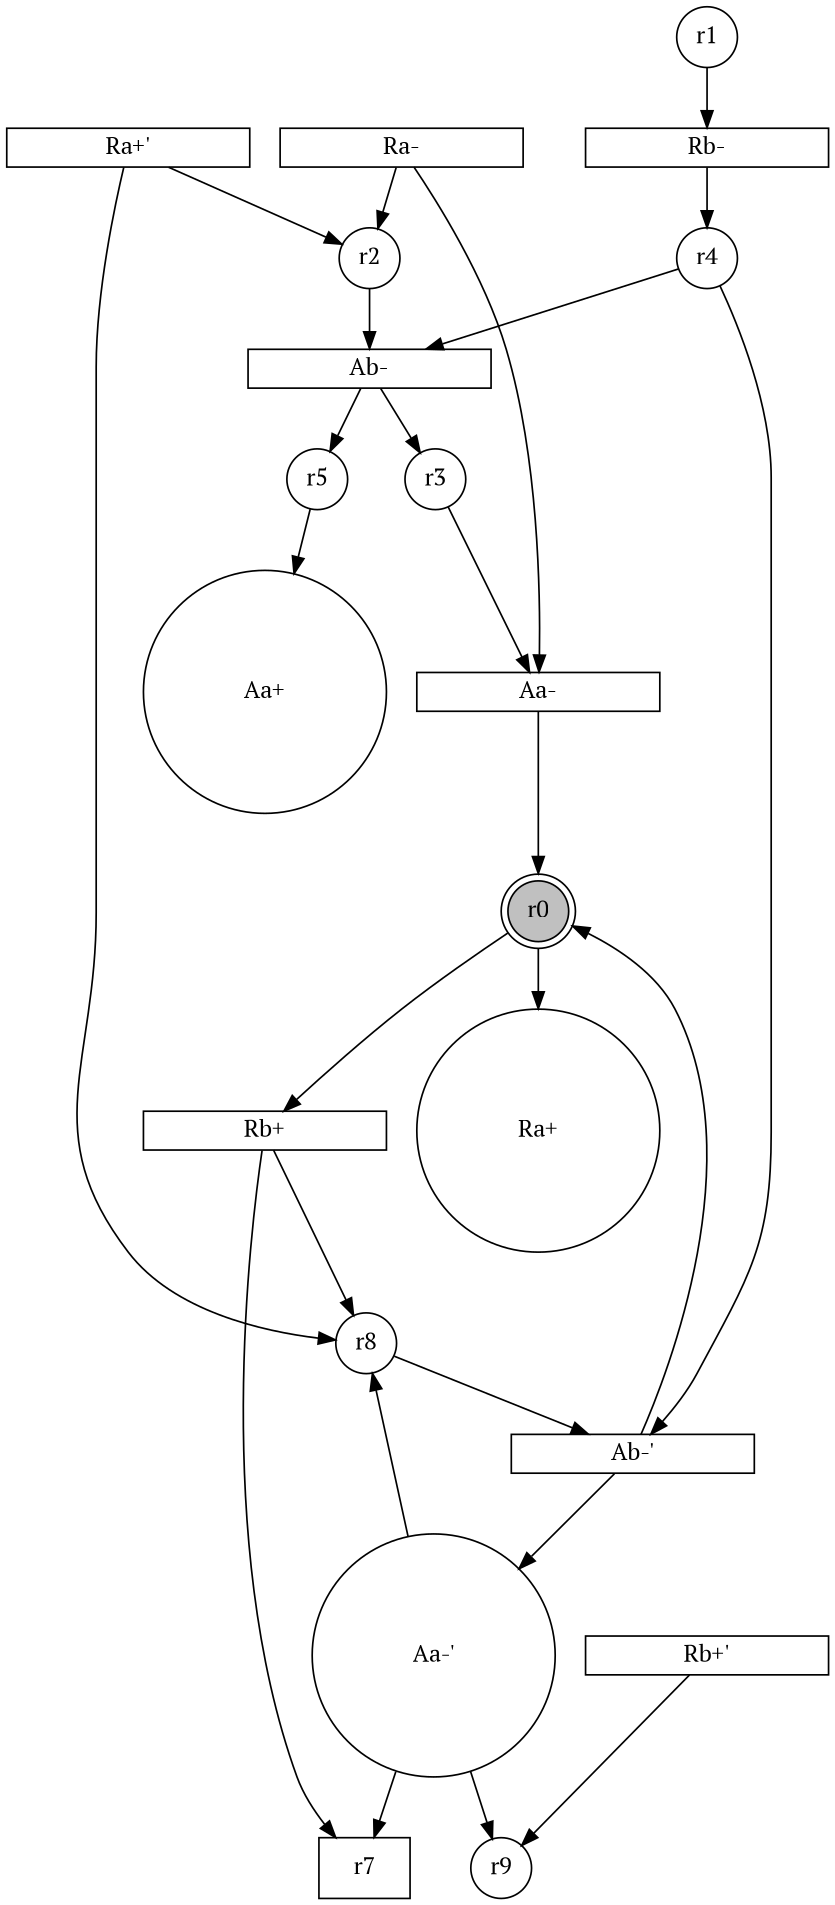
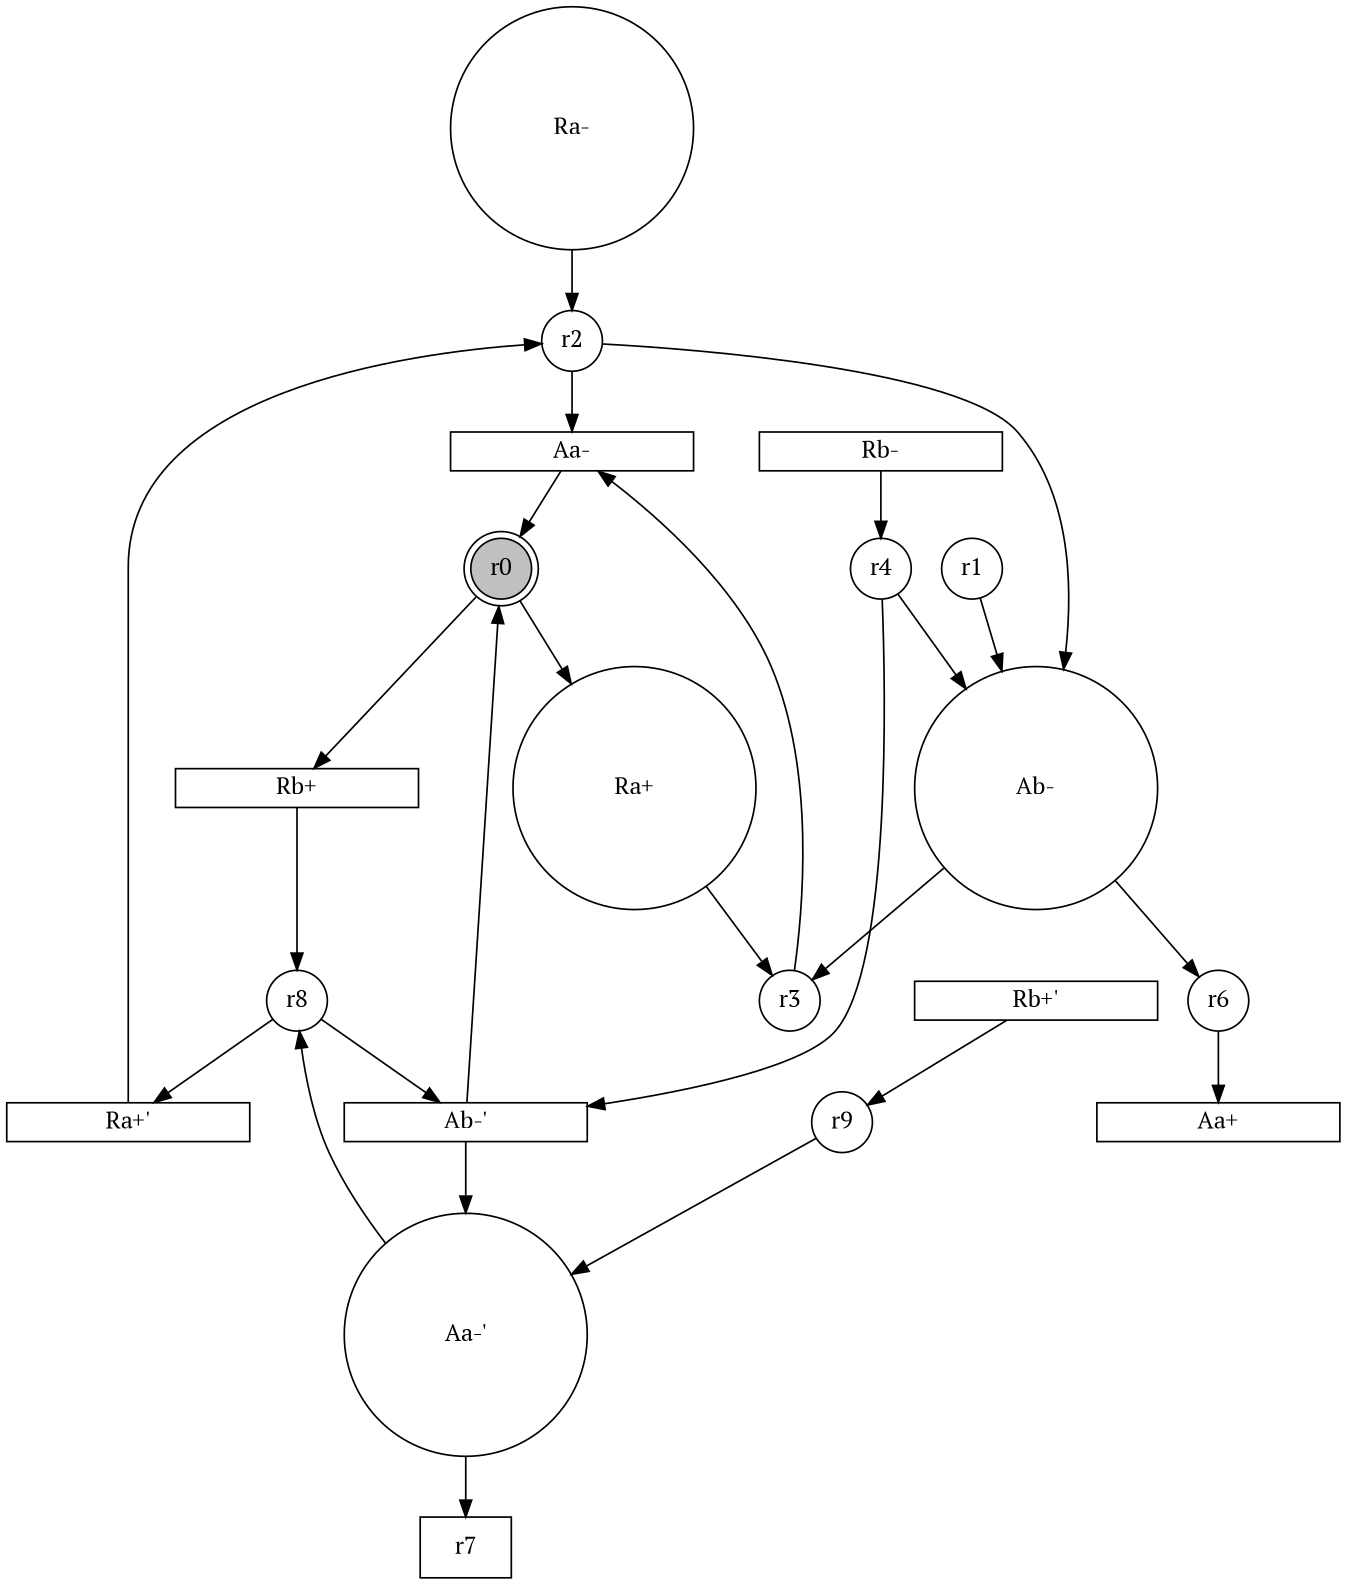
(707, 89) -> (989, 626)
(402, 148) -> (572, 128)
(370, 369) -> (1036, 788)
(519, 400) -> (572, 393)
(317, 479) -> (1218, 1001)
(265, 692) -> (1218, 1122)
(96, 822) -> (220, 1056)
none -> (734, 924)
(245, 1494) -> none
(479, 1797) -> (701, 1202)
